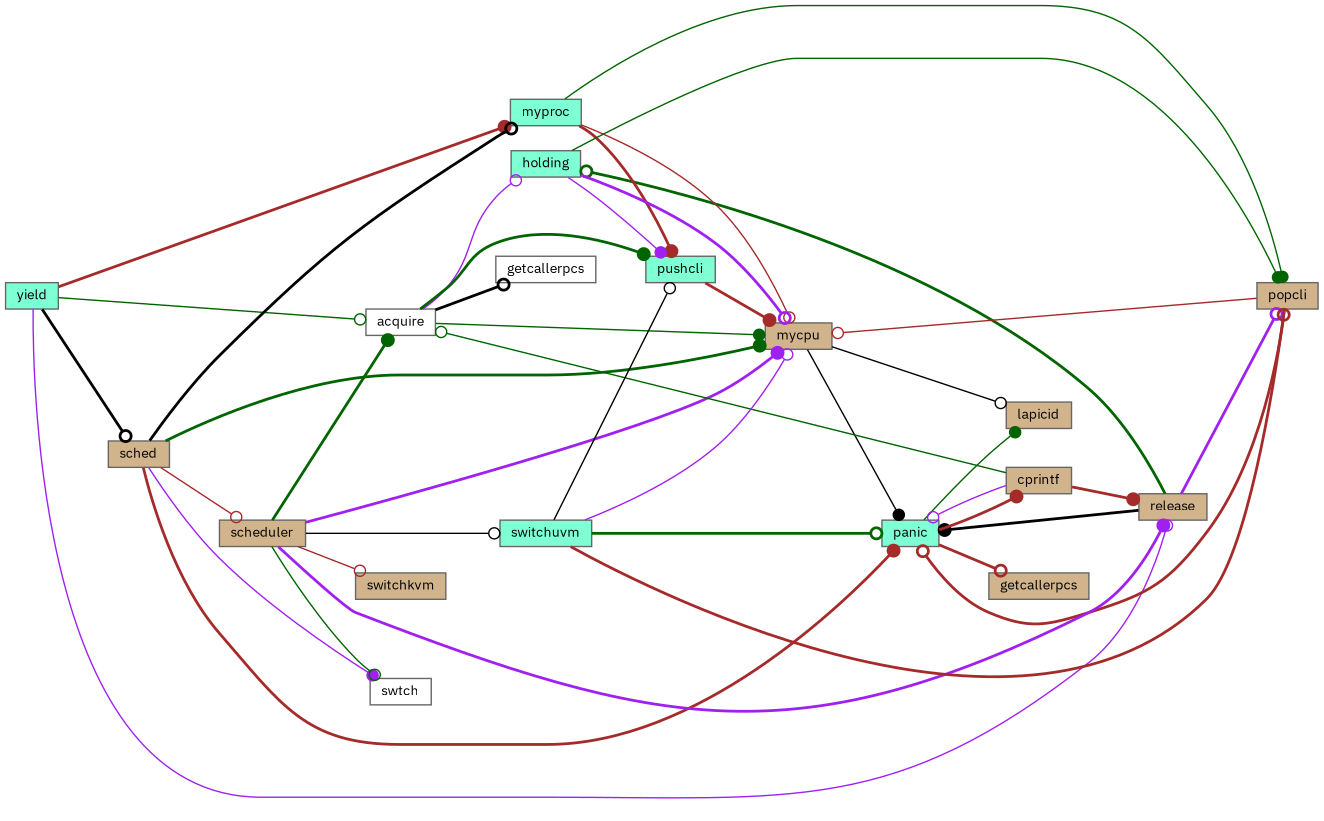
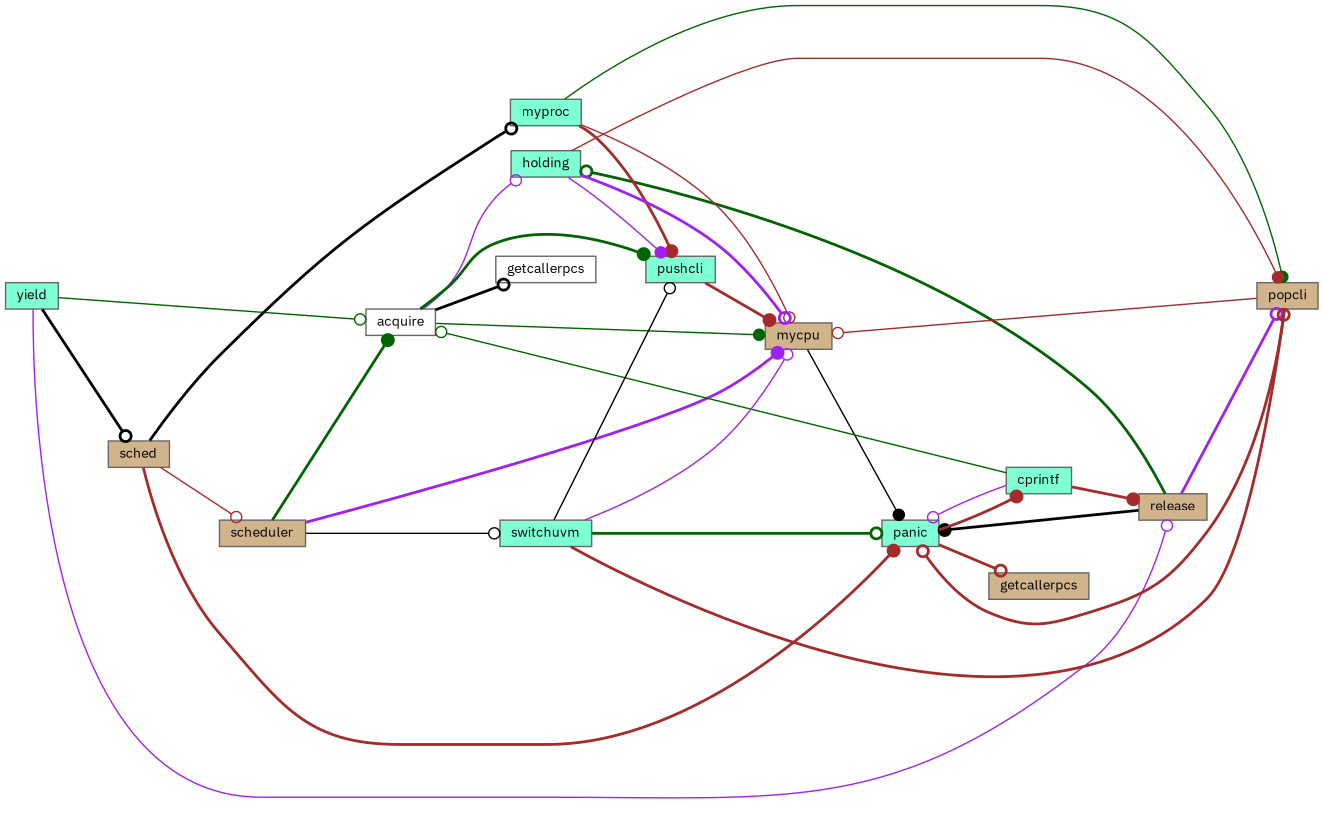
(963, 58) -> (963, 58)
(279, 208) -> none
(455, 375) -> none
(1039, 415) -> none
(1039, 481) -> (1039, 481)
(401, 586) -> none
(401, 692) -> none
(728, 711) -> none
